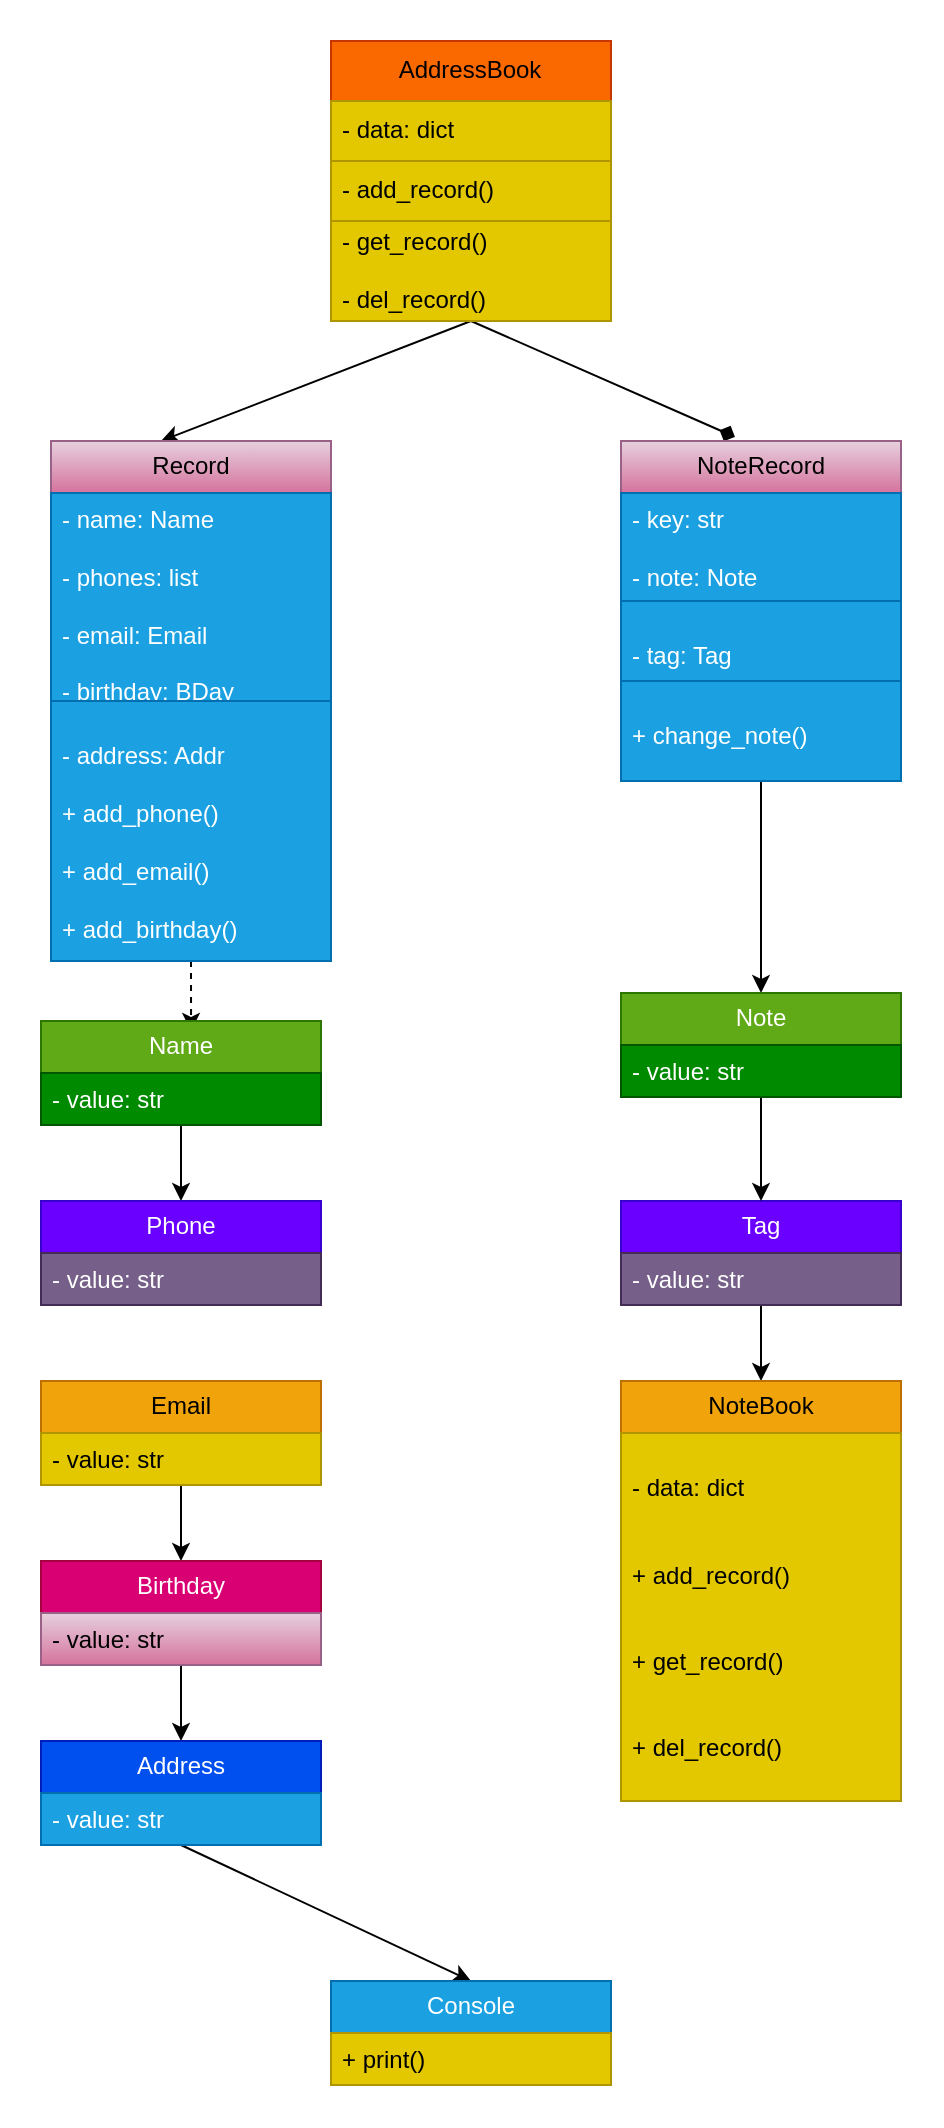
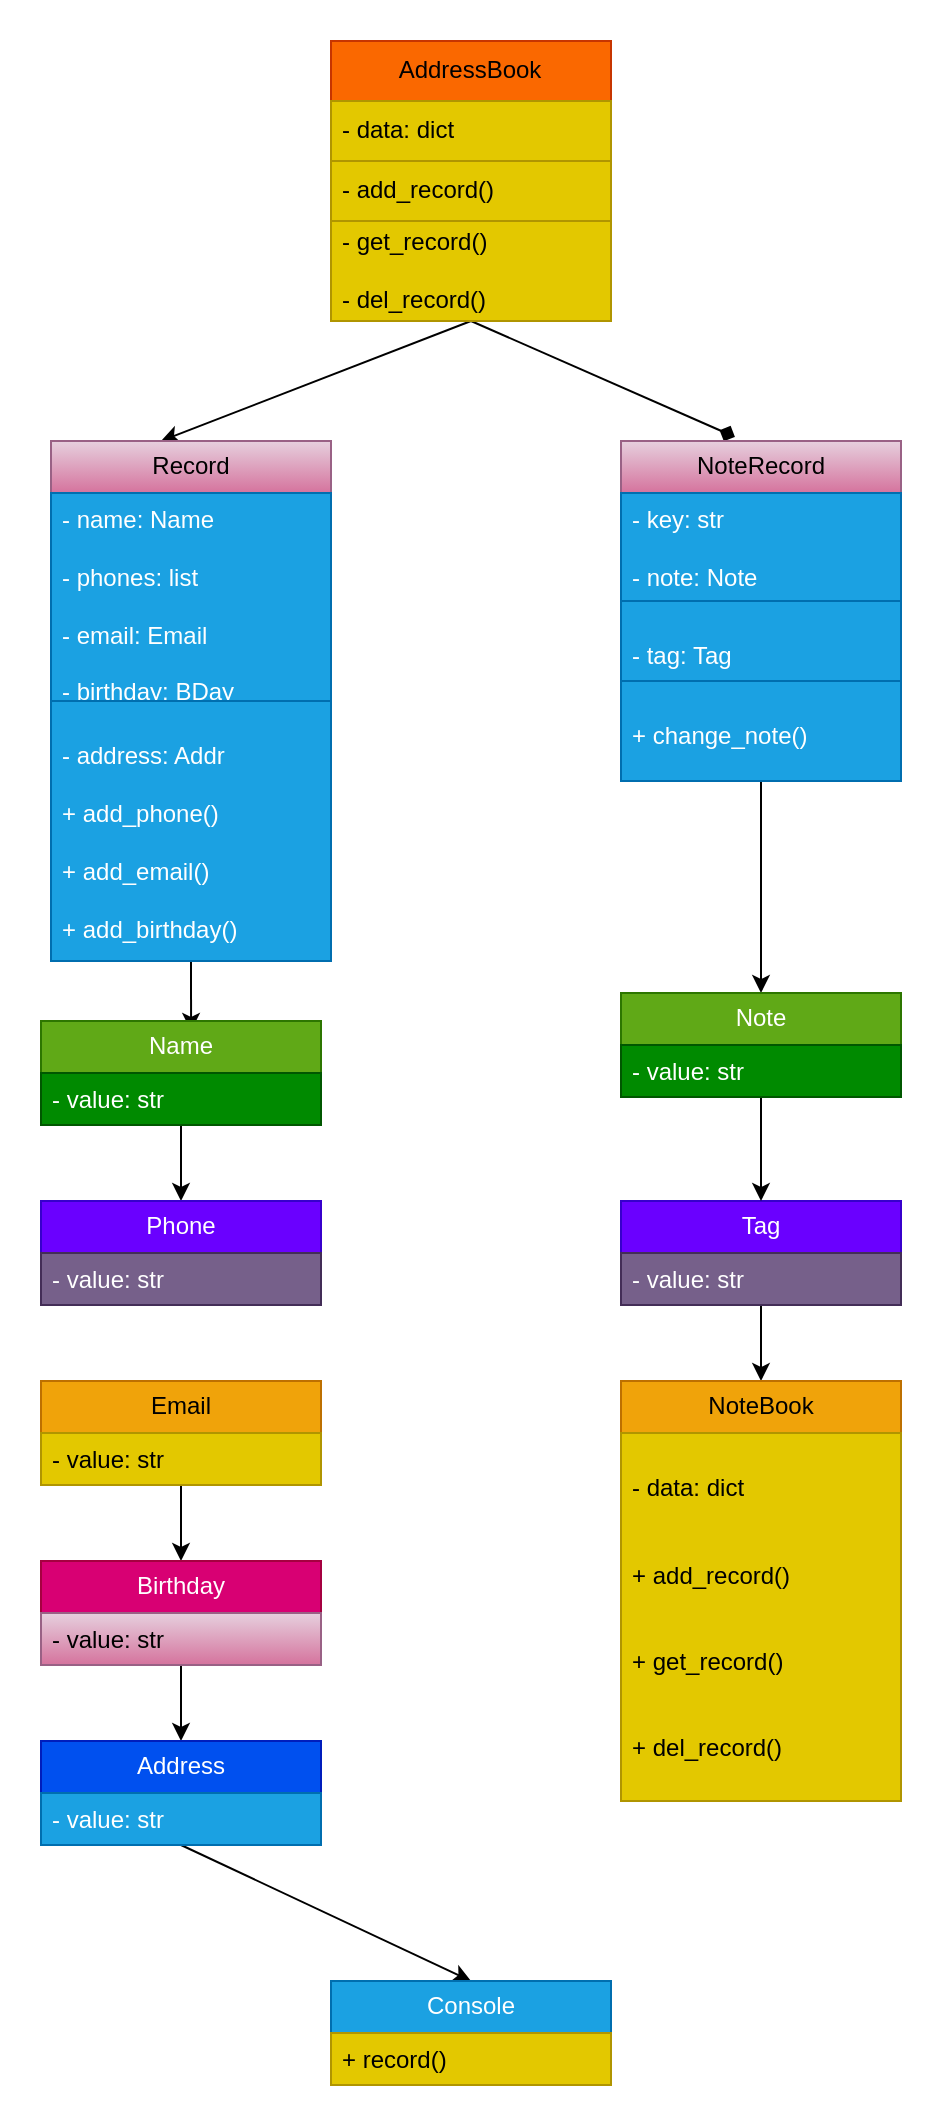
(191, 991) -> (191, 991)
(397, 2061) -> (407, 2061)
